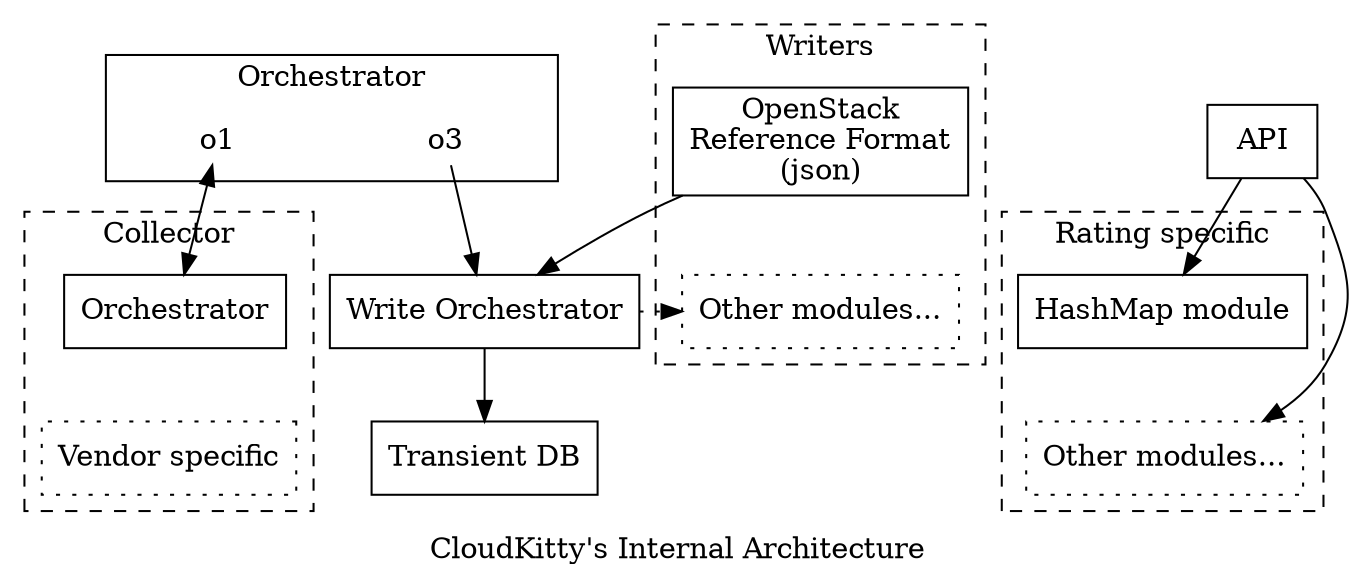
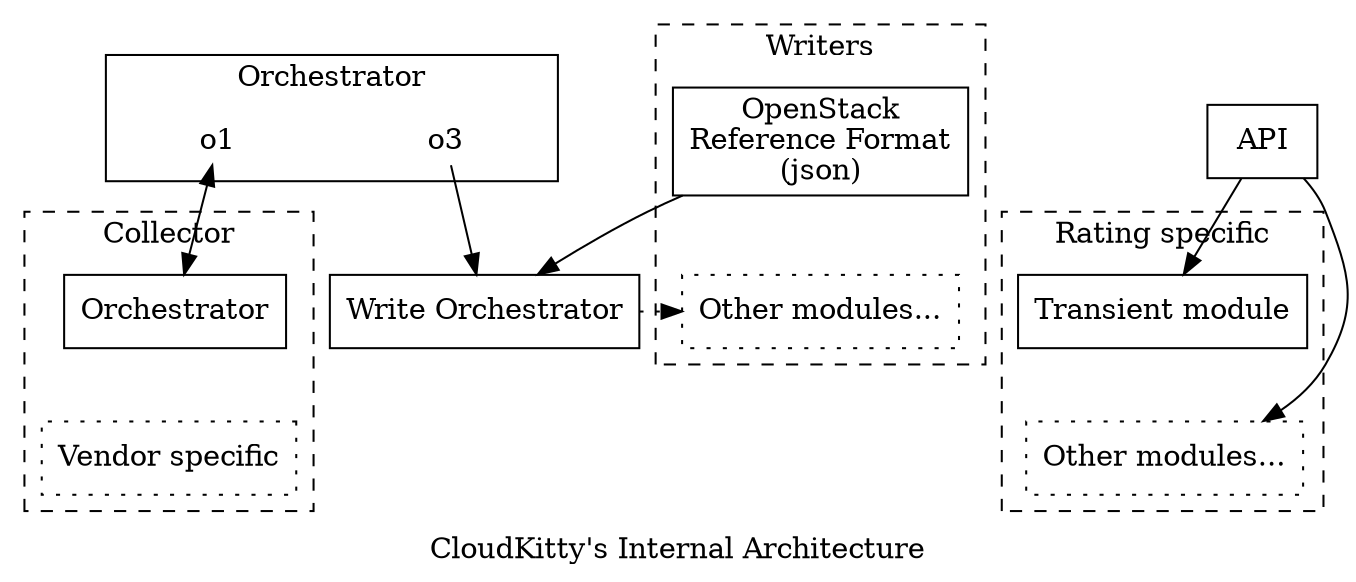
(1163, 312) -> (1163, 312)
(485, 458) -> none
